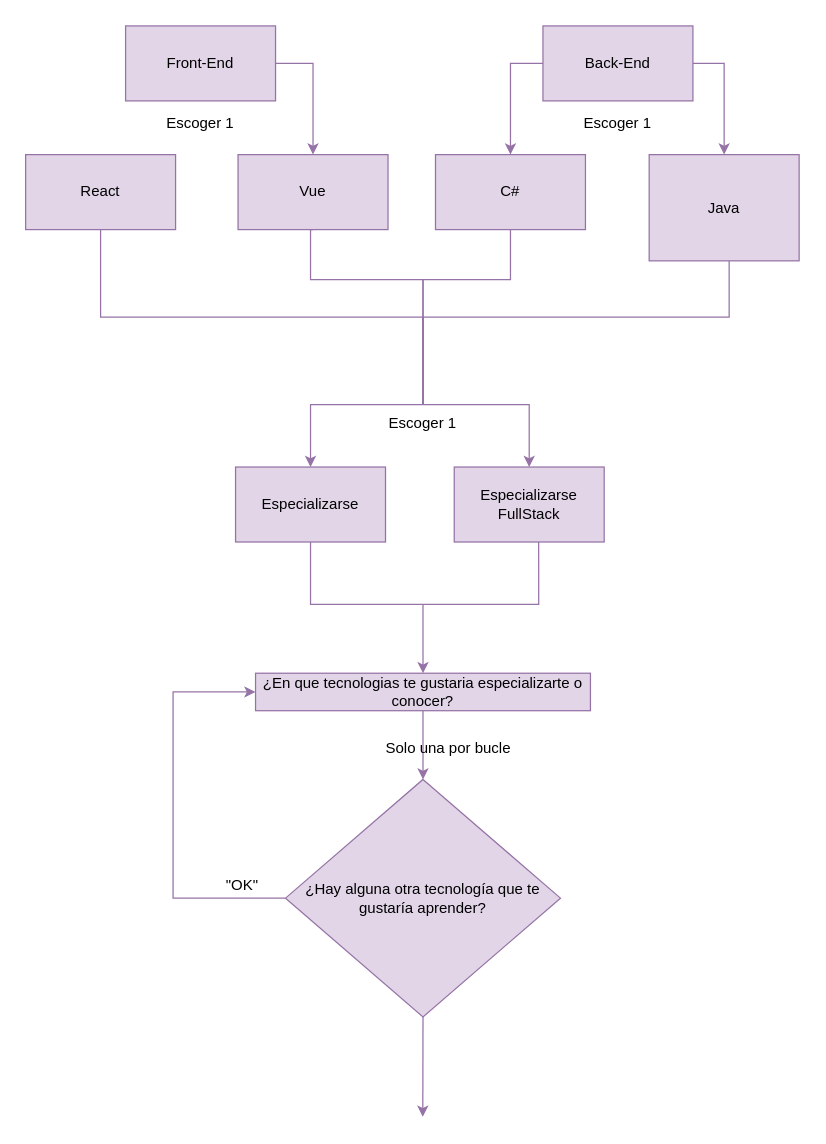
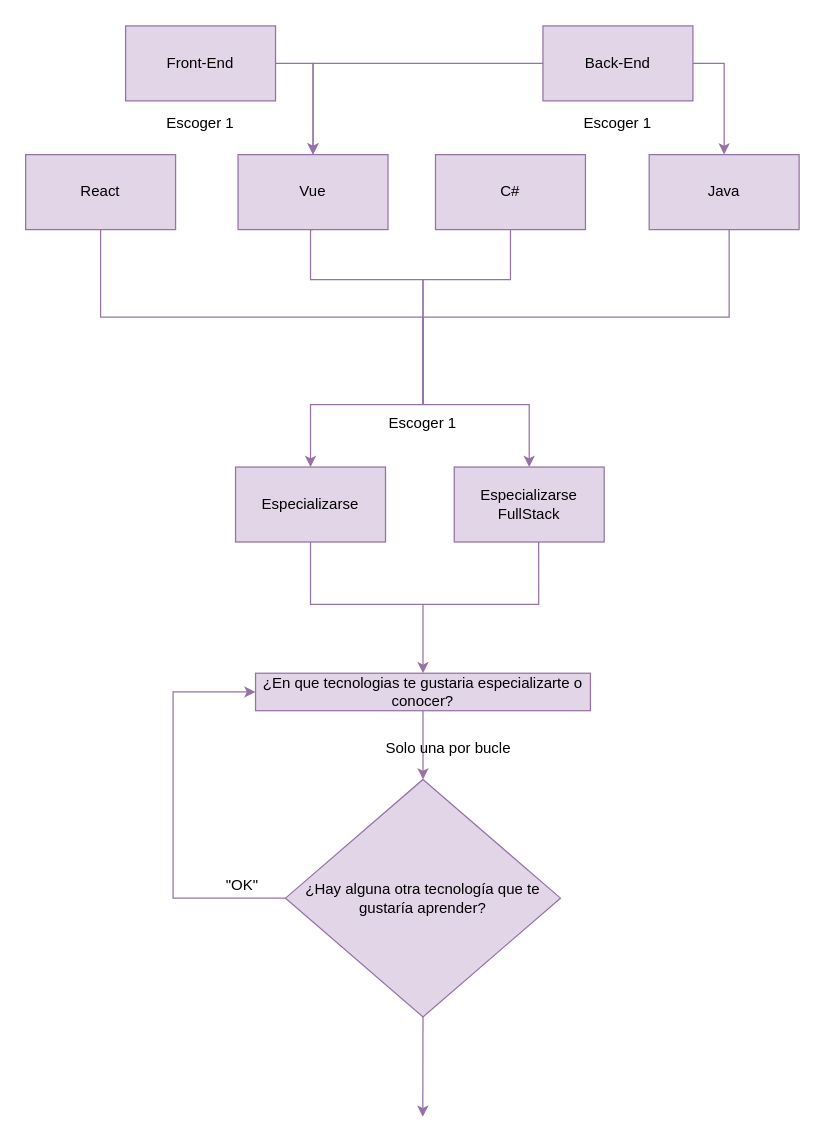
(511, 104) -> (414, 63)
(724, 208) -> (724, 192)
